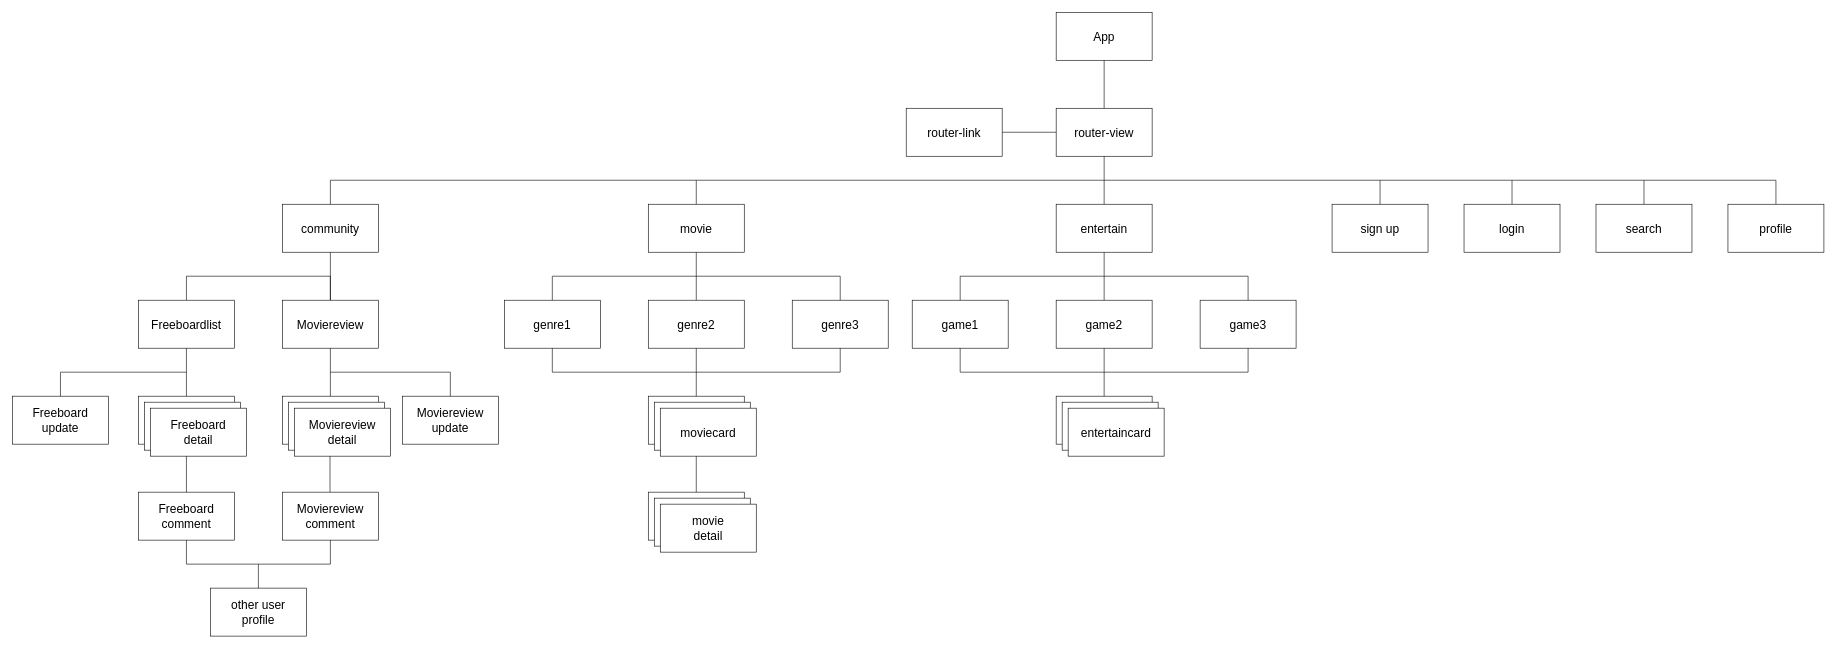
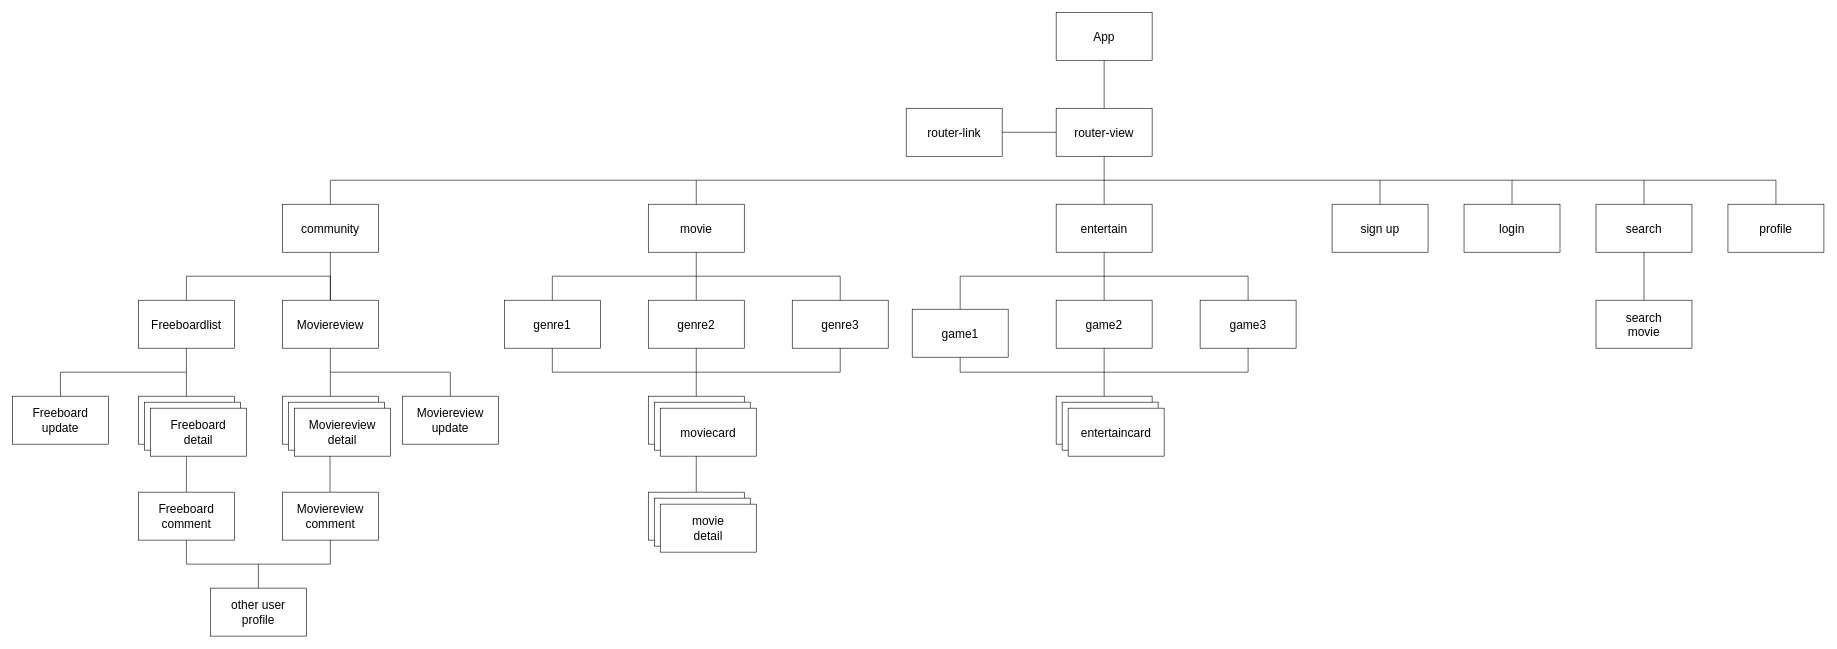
none -> (1644, 276)
(960, 324) -> (960, 333)
none -> (1644, 324)
